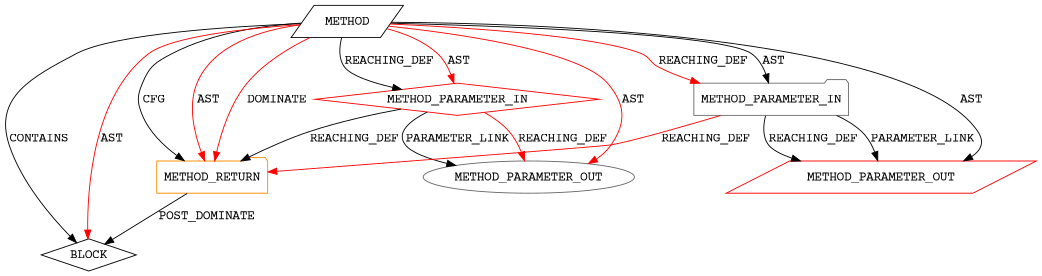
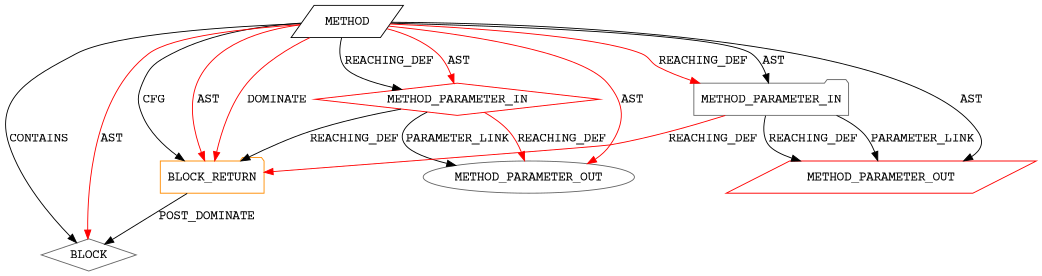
(212, 177) -> (212, 177)
(89, 255) -> (89, 255)
